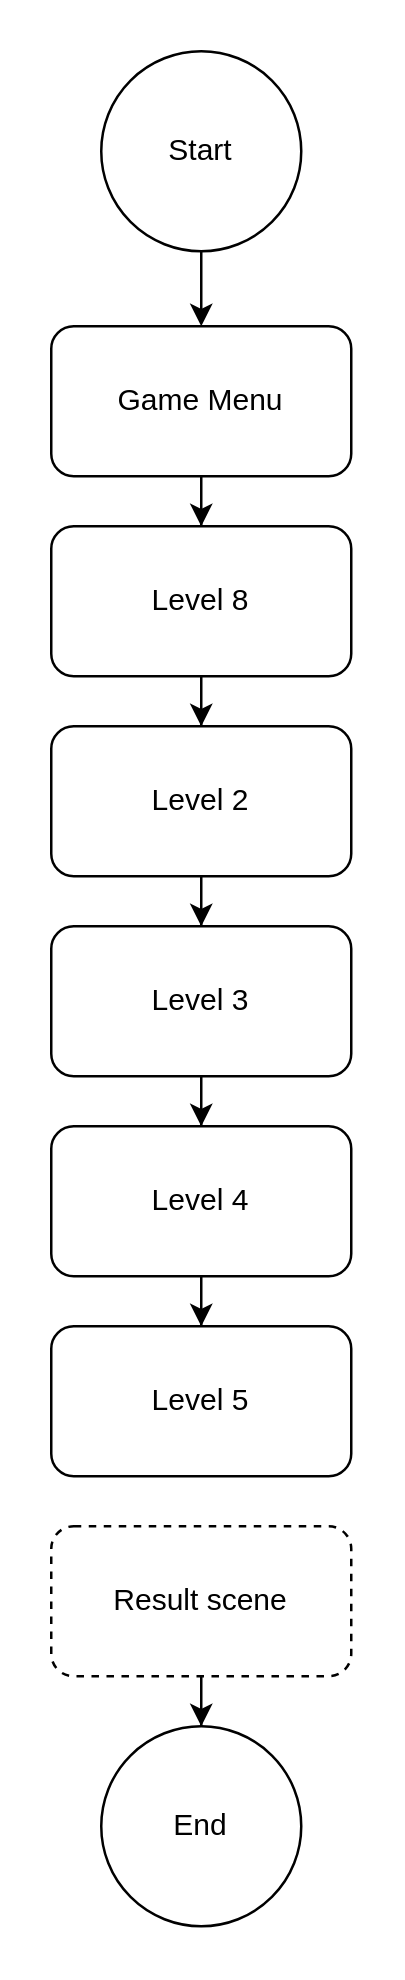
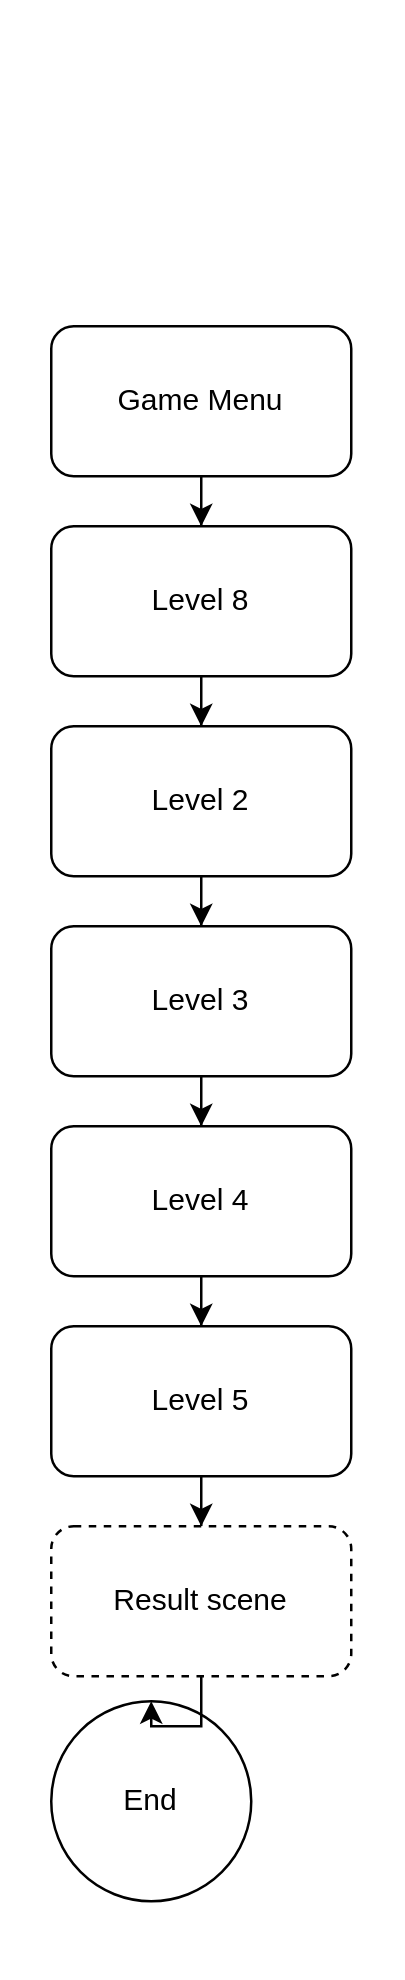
(201, 151) -> none
(201, 297) -> none
none -> (201, 1509)
(201, 1826) -> (151, 1801)
